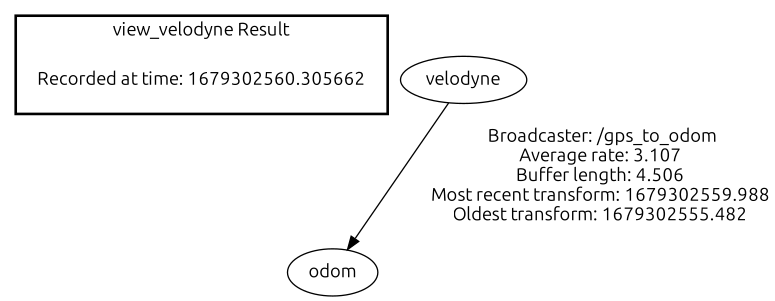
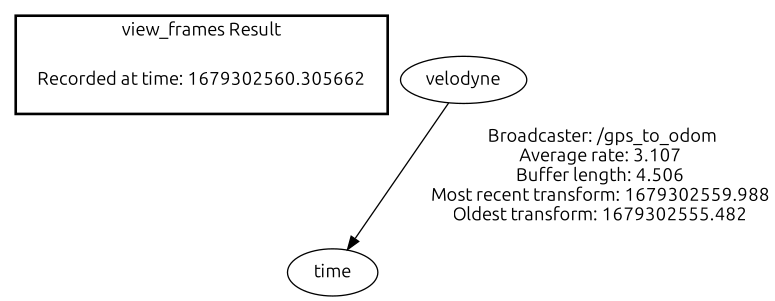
(202, 31) -> (202, 31)
(333, 272) -> (333, 272)
